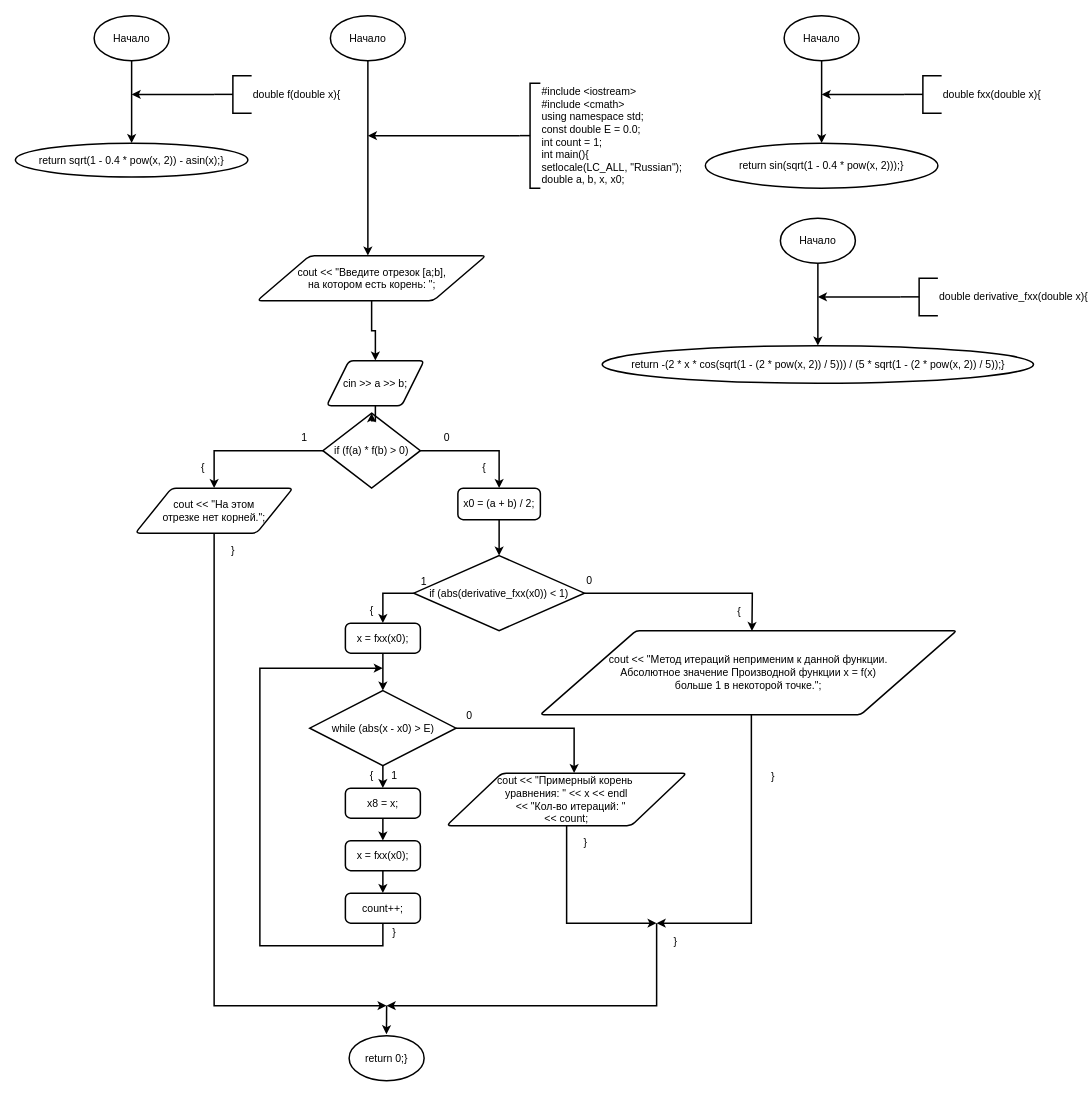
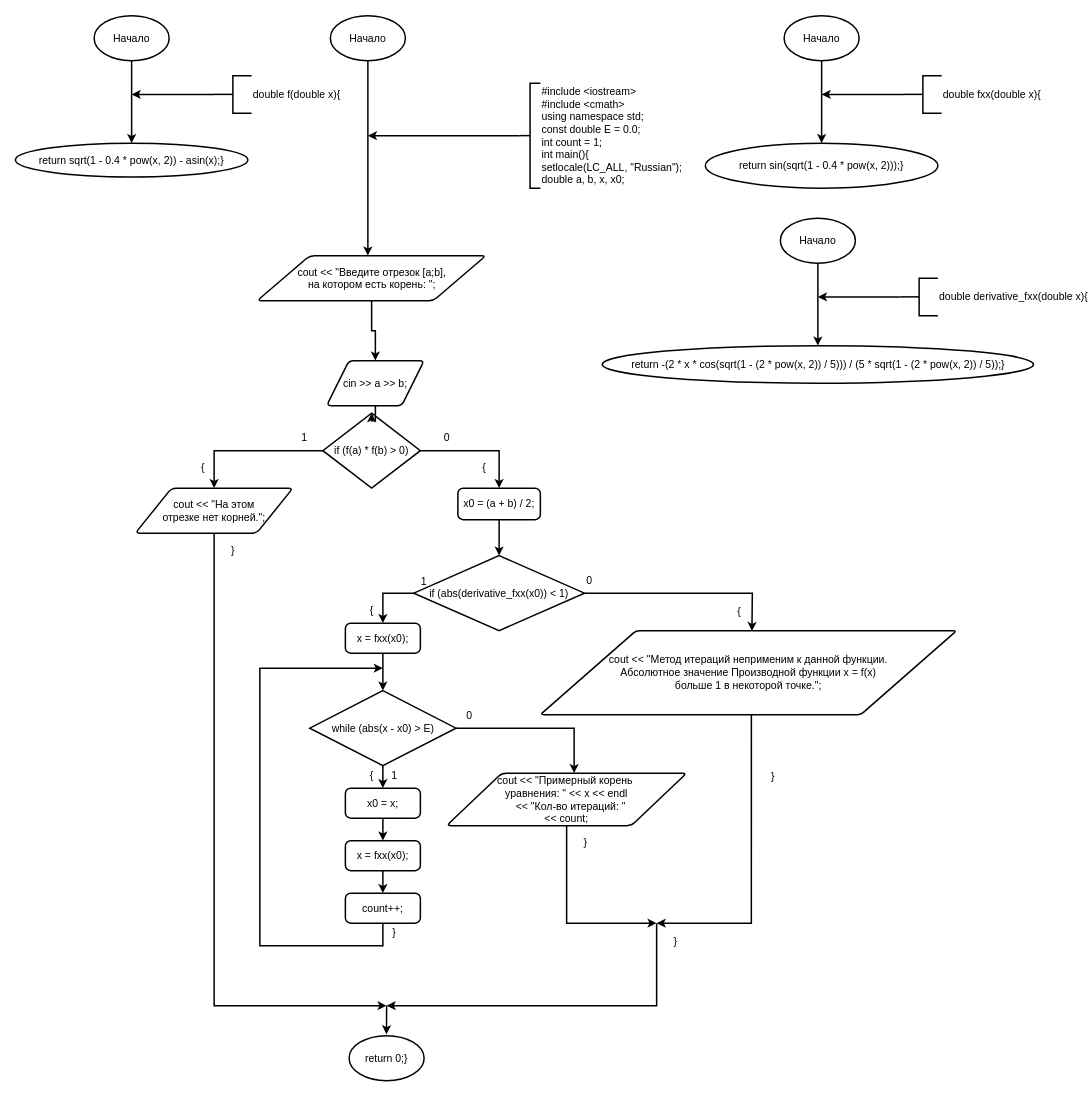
(383, 803) -> (383, 803)
